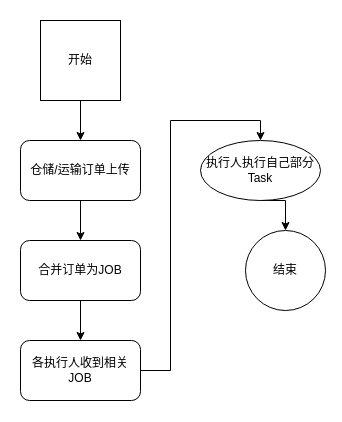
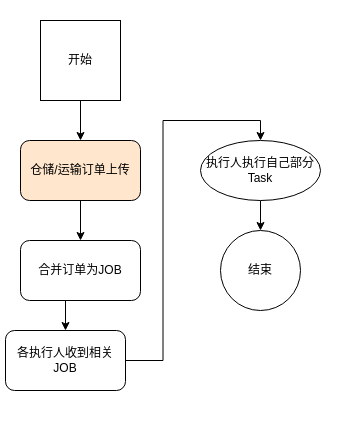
(81, 171) -> (81, 171)
(286, 271) -> (261, 271)
(81, 371) -> (66, 361)
